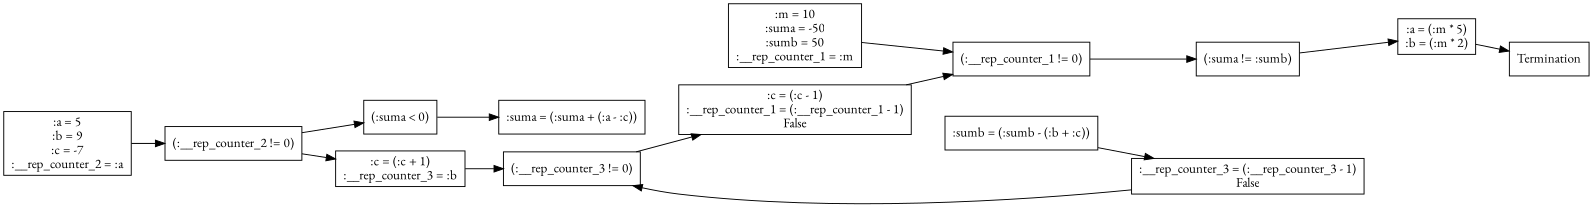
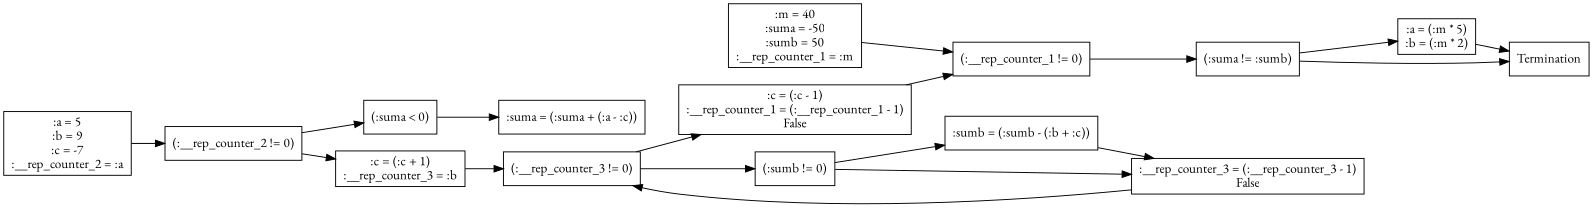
(795, 36) -> (795, 36)
none -> (1400, 63)
none -> (795, 169)
